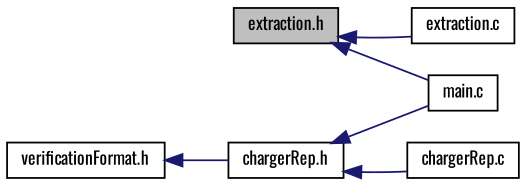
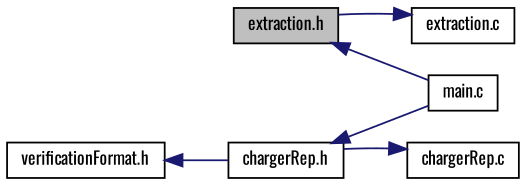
(384, 38) -> (366, 14)
(384, 172) -> (366, 148)
